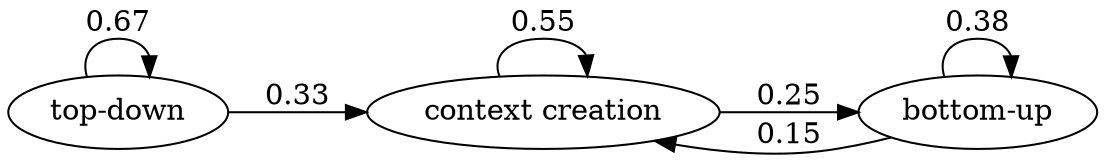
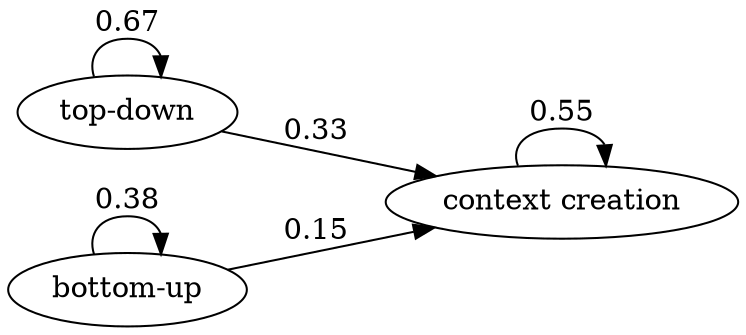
(779, 112) -> none
